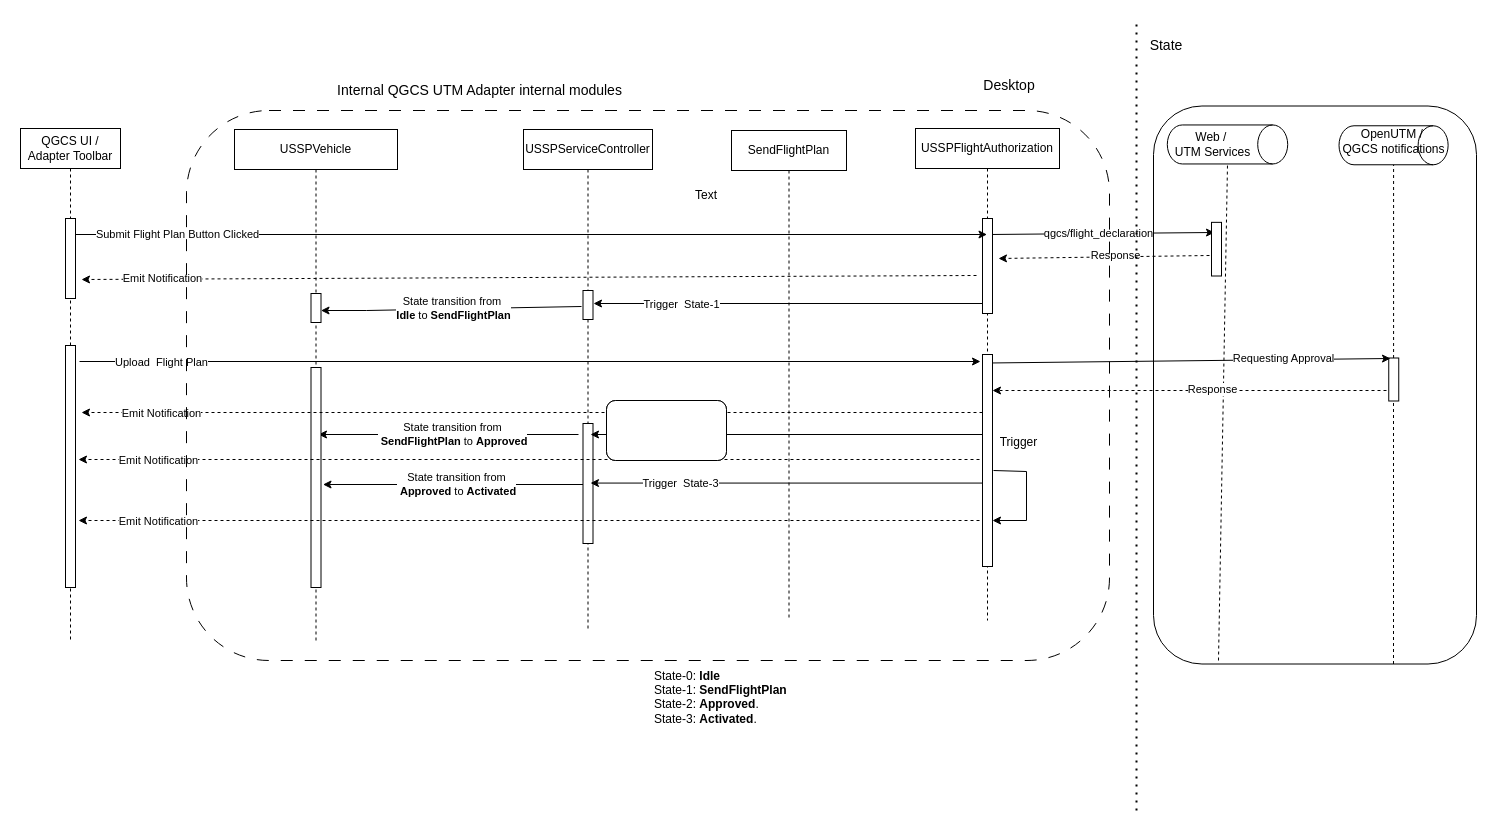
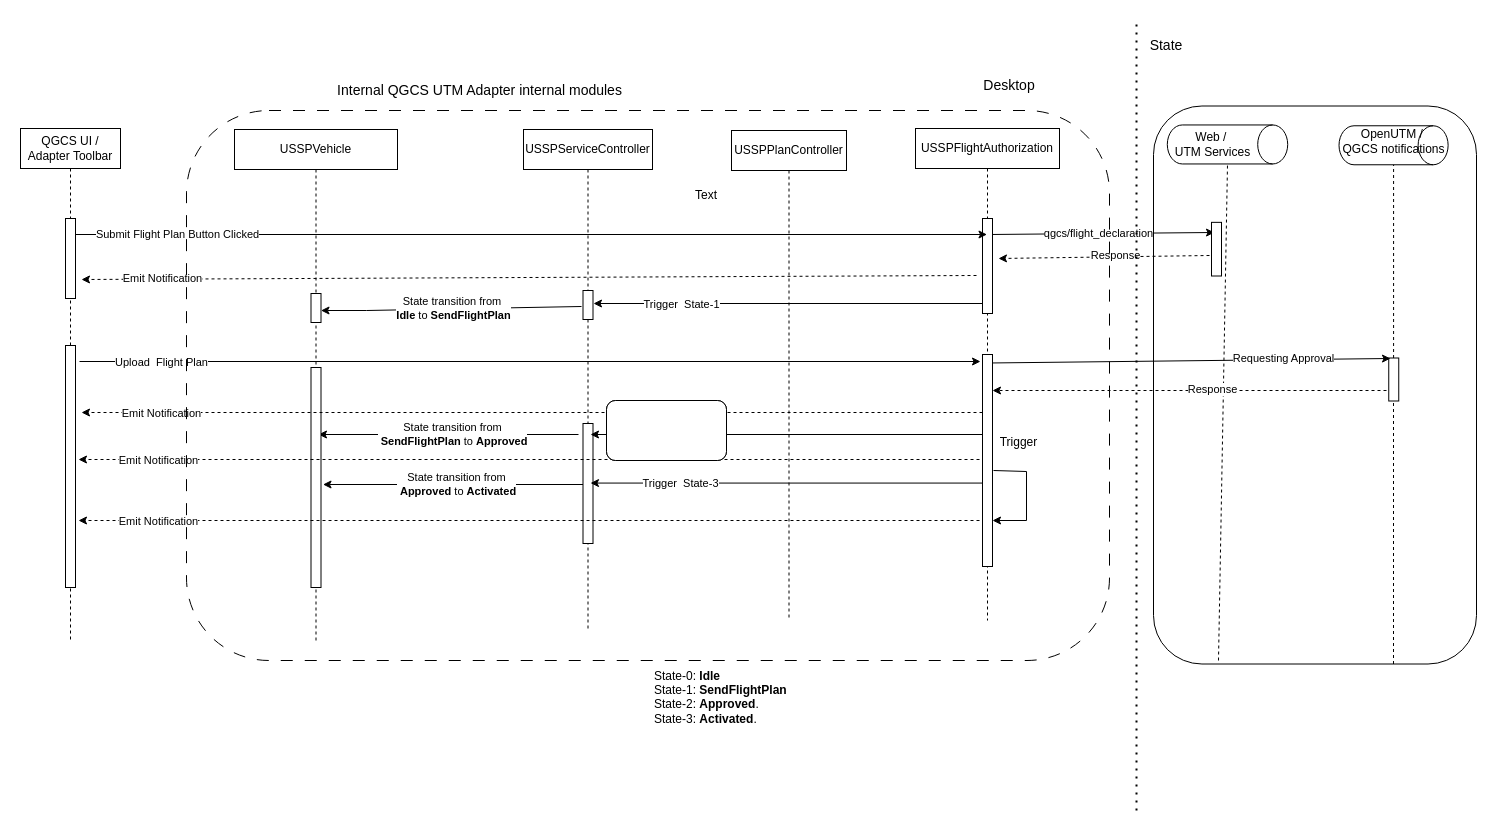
(789, 151) -> (789, 151)
